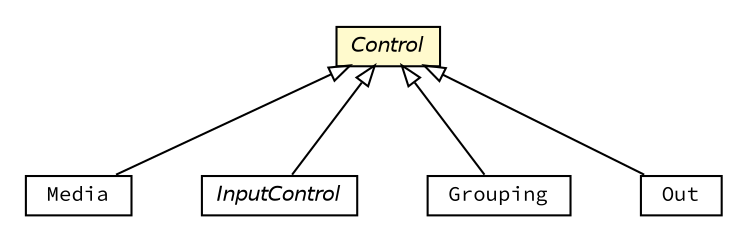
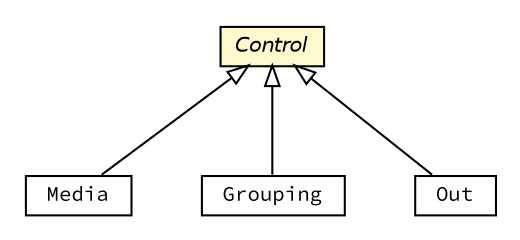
(279, 195) -> none
